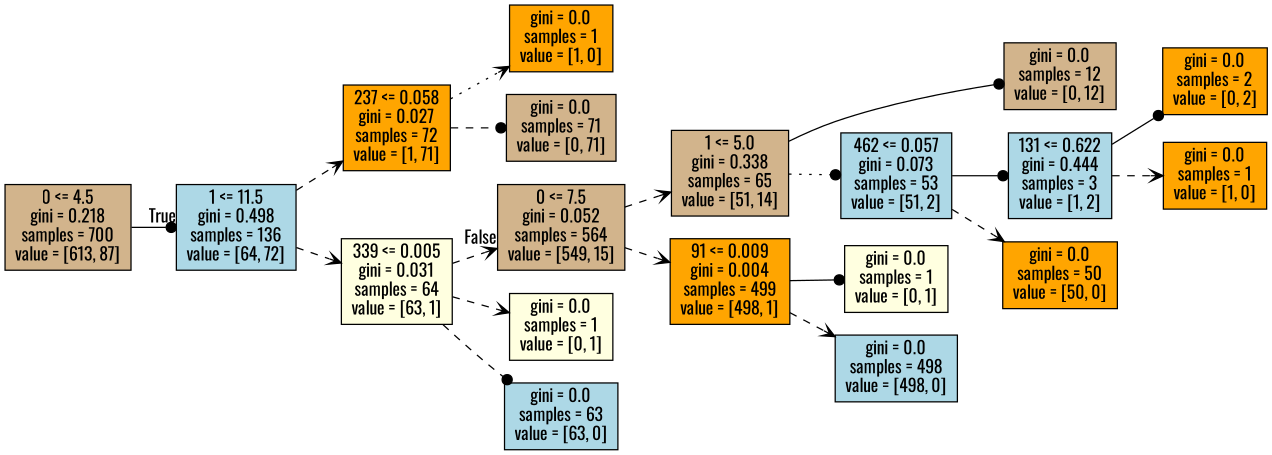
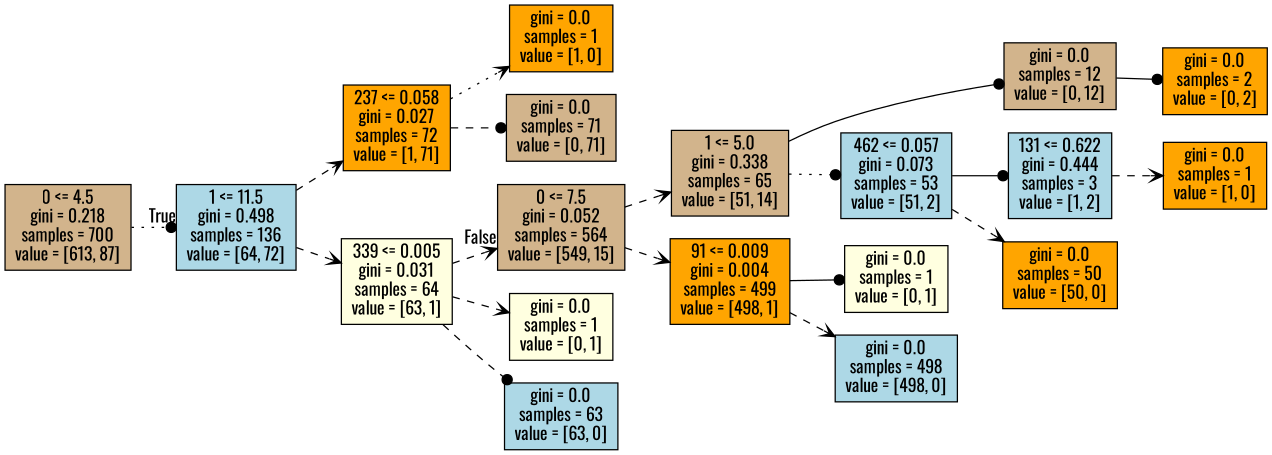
(1133, 131) -> (1134, 79)
(149, 227) -> (149, 227)
